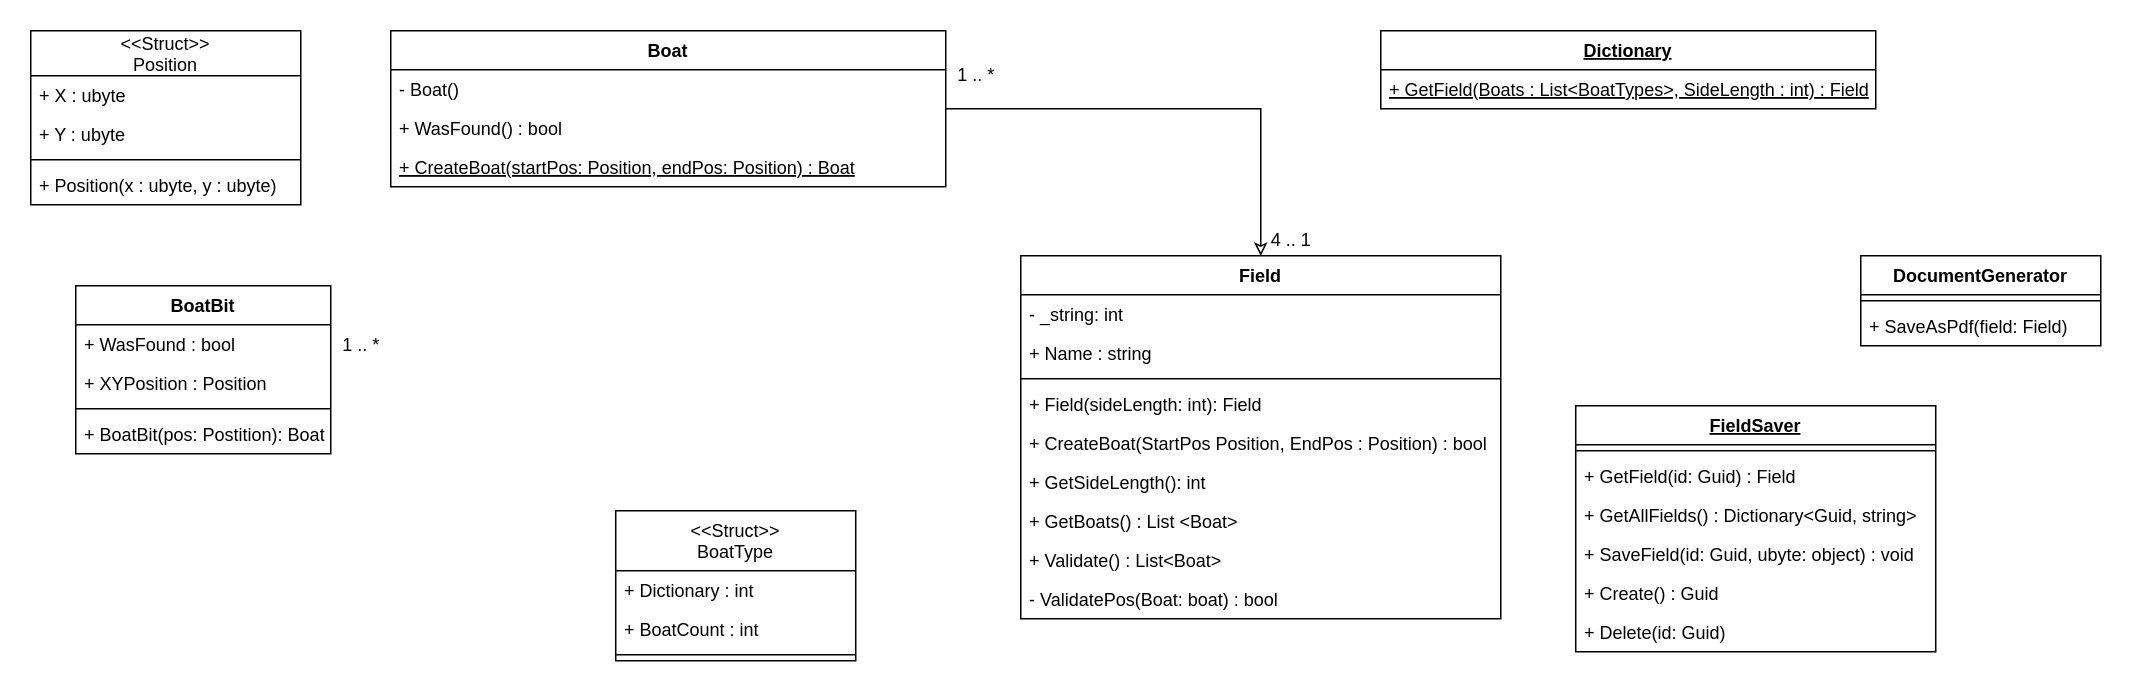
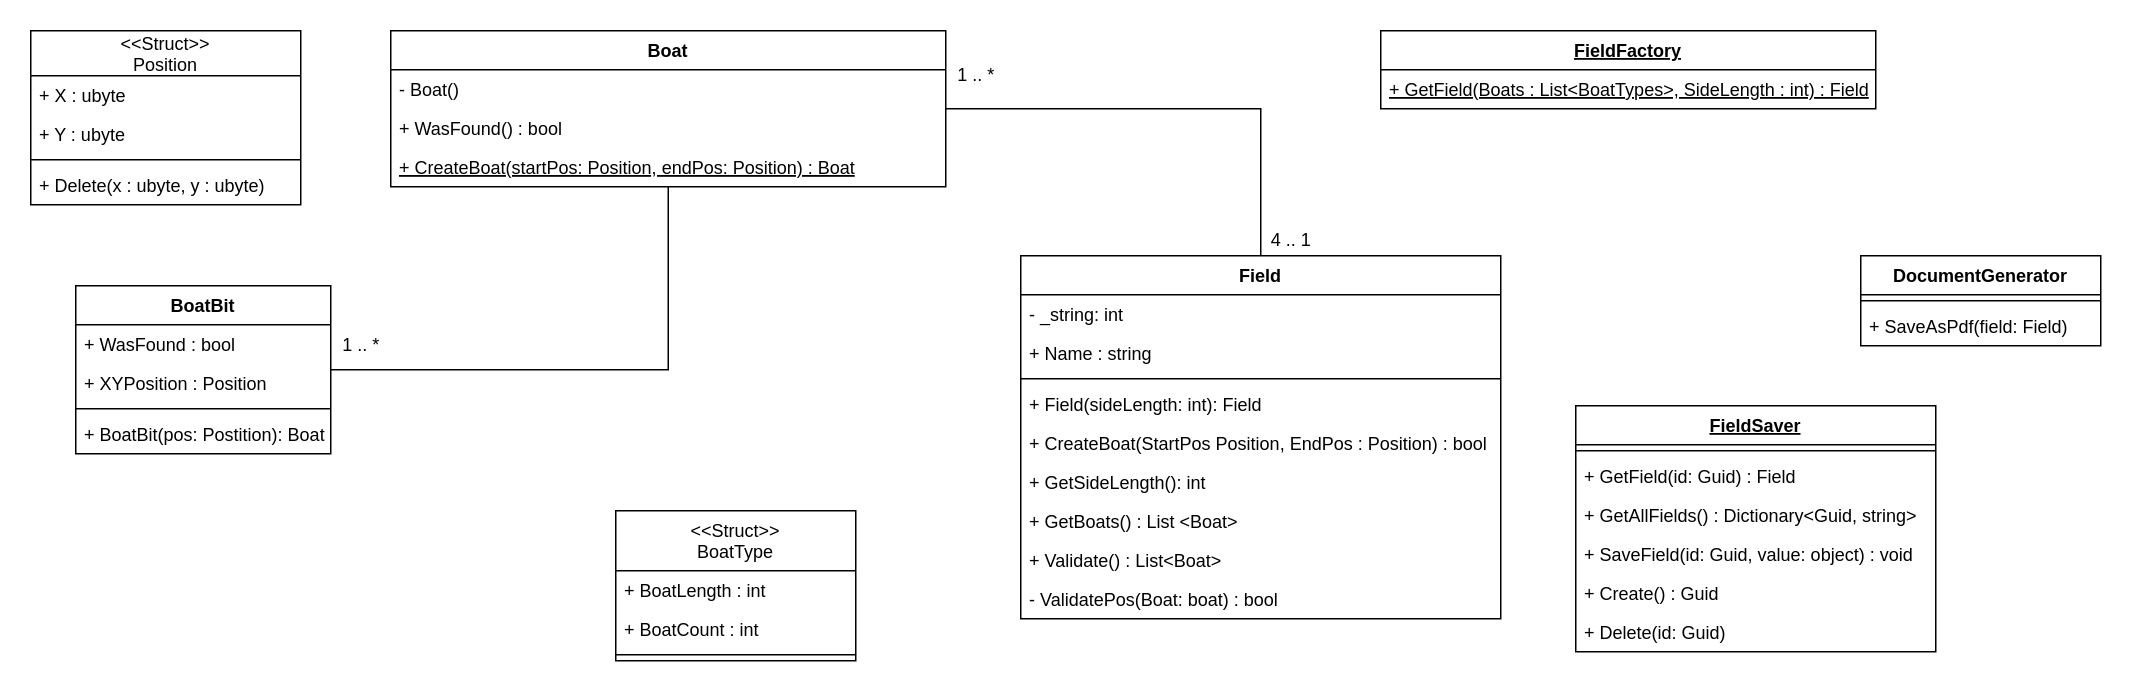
(1628, 51) -> (1628, 51)
(175, 186) -> (167, 186)
(1261, 244) -> (1261, 248)
none -> (590, 370)
(1766, 555) -> (1763, 555)
(698, 591) -> (703, 591)
